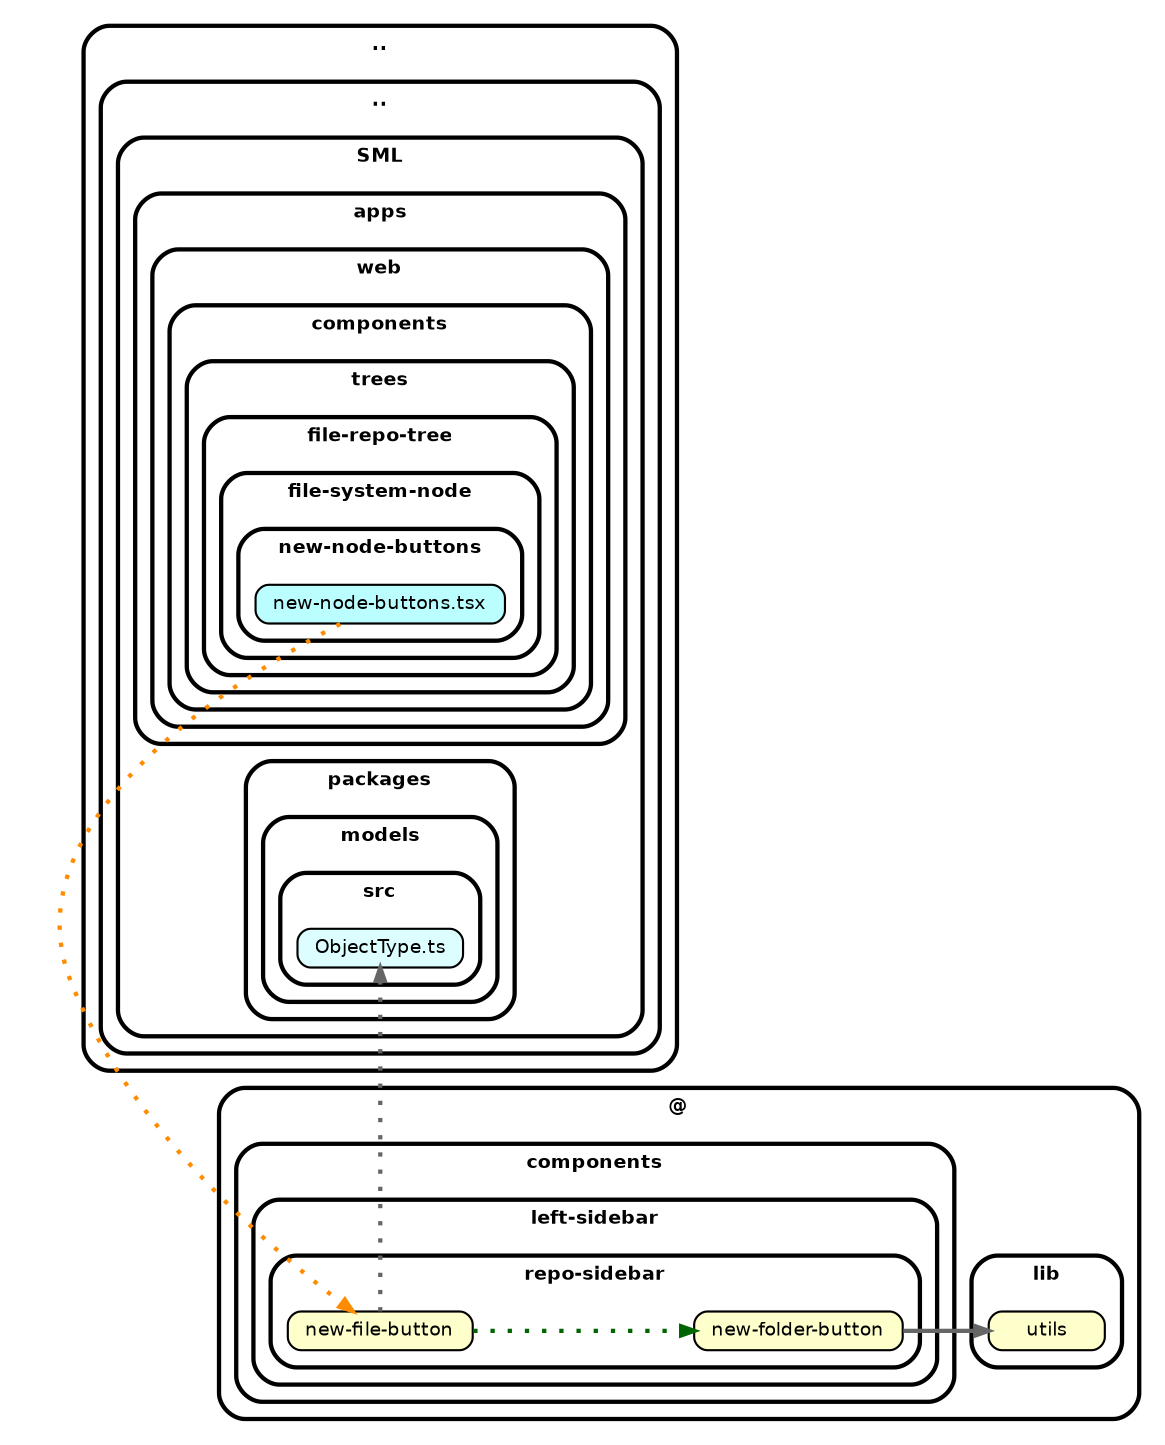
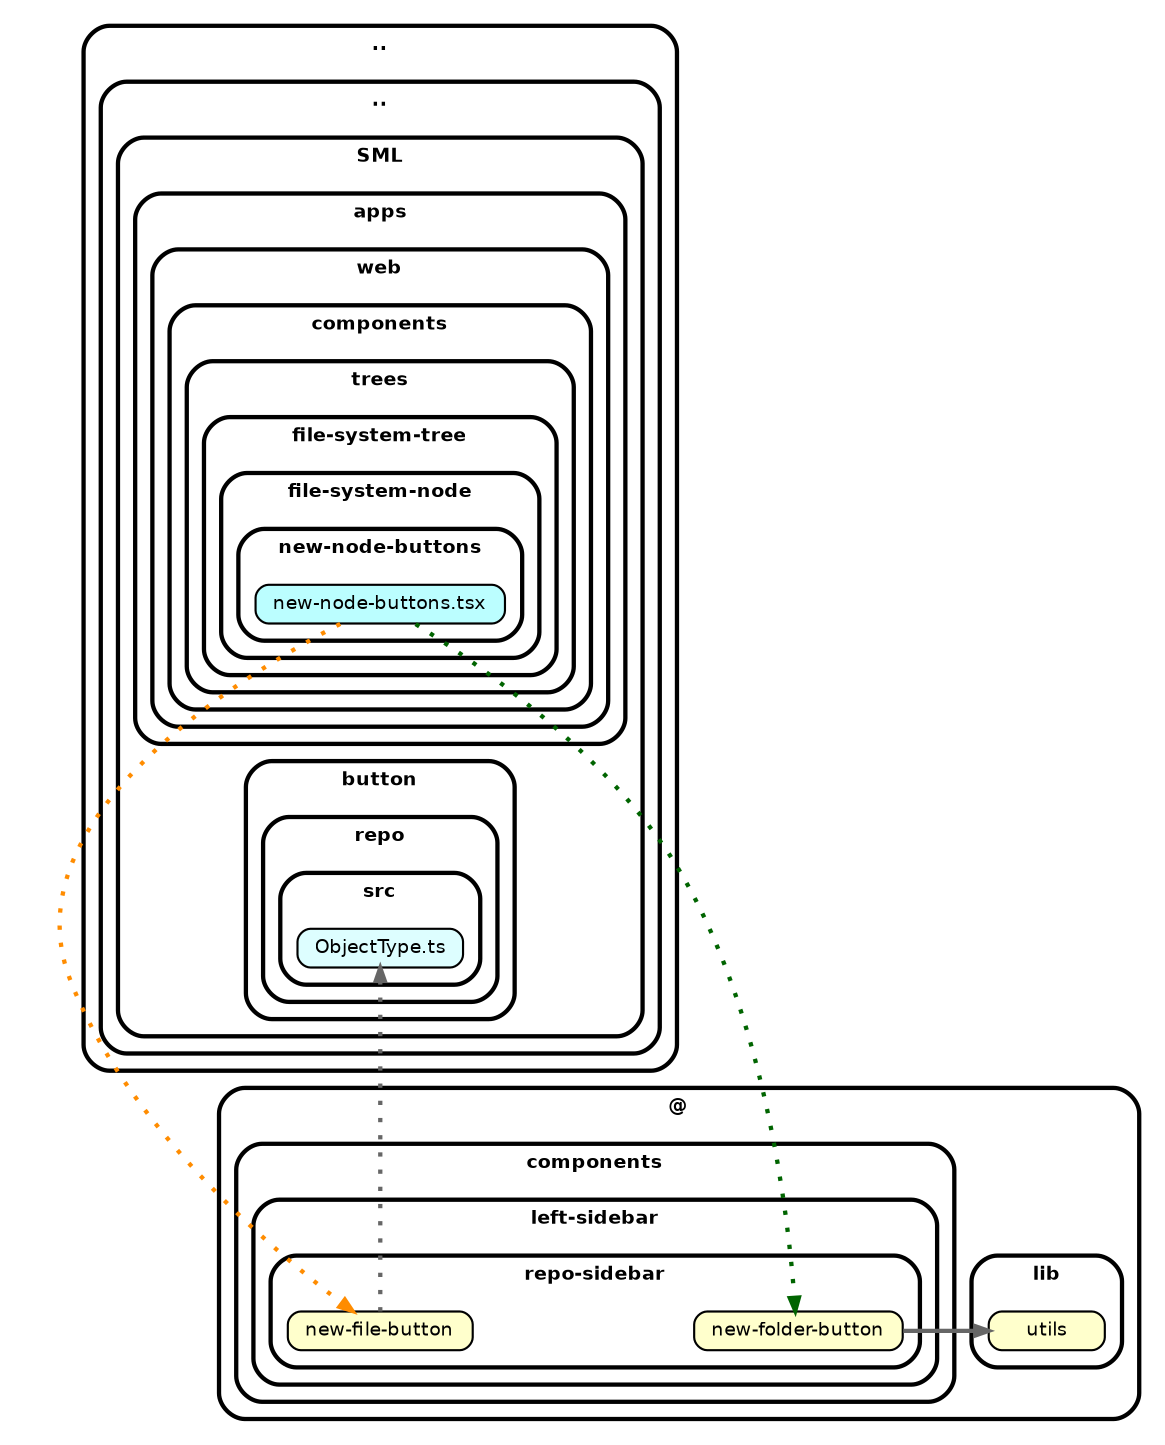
(380, 436) -> (380, 436)
(380, 780) -> (380, 780)
(380, 836) -> (380, 836)
(577, 1331) -> (698, 907)
